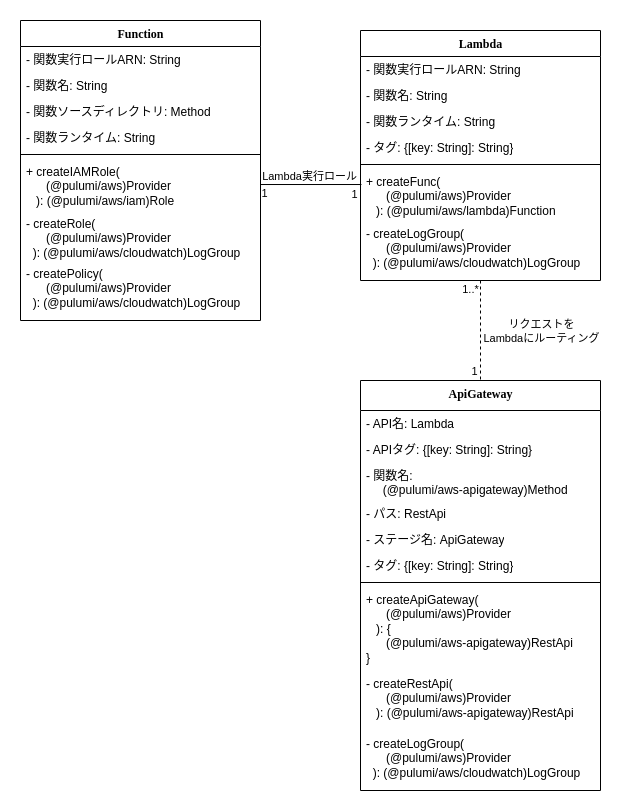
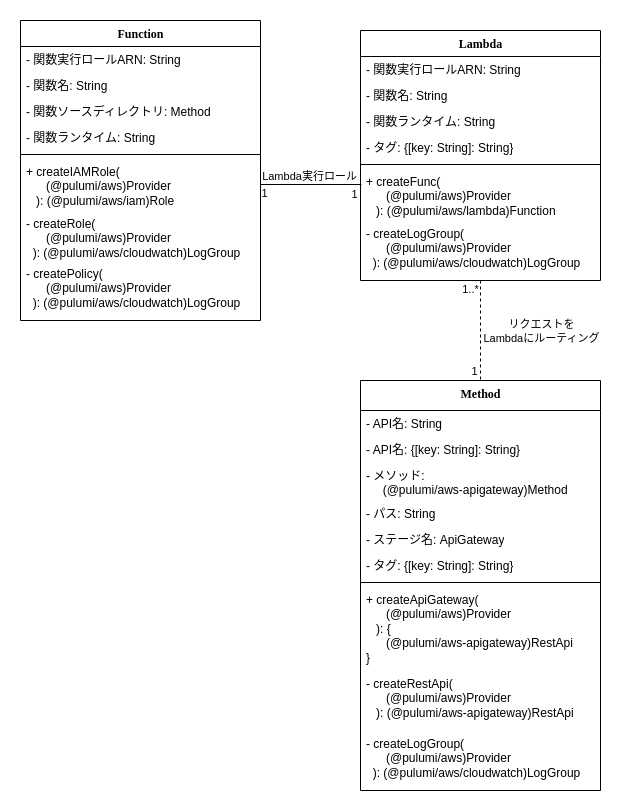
(481, 395) -> (481, 395)
(412, 425) -> (410, 425)
(465, 451) -> (459, 451)
(463, 484) -> (463, 484)
(409, 515) -> (406, 515)
